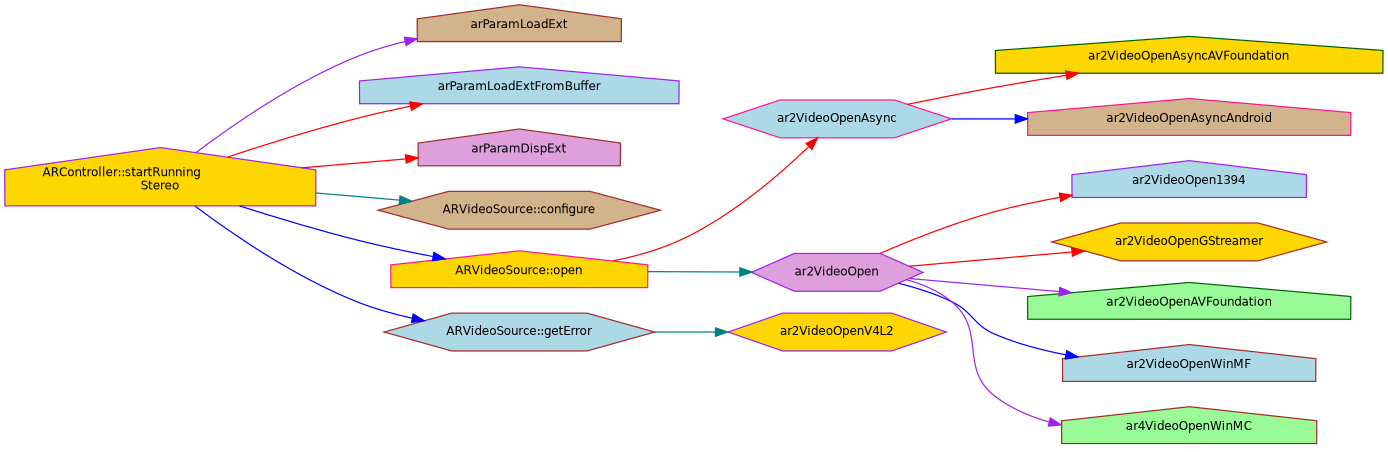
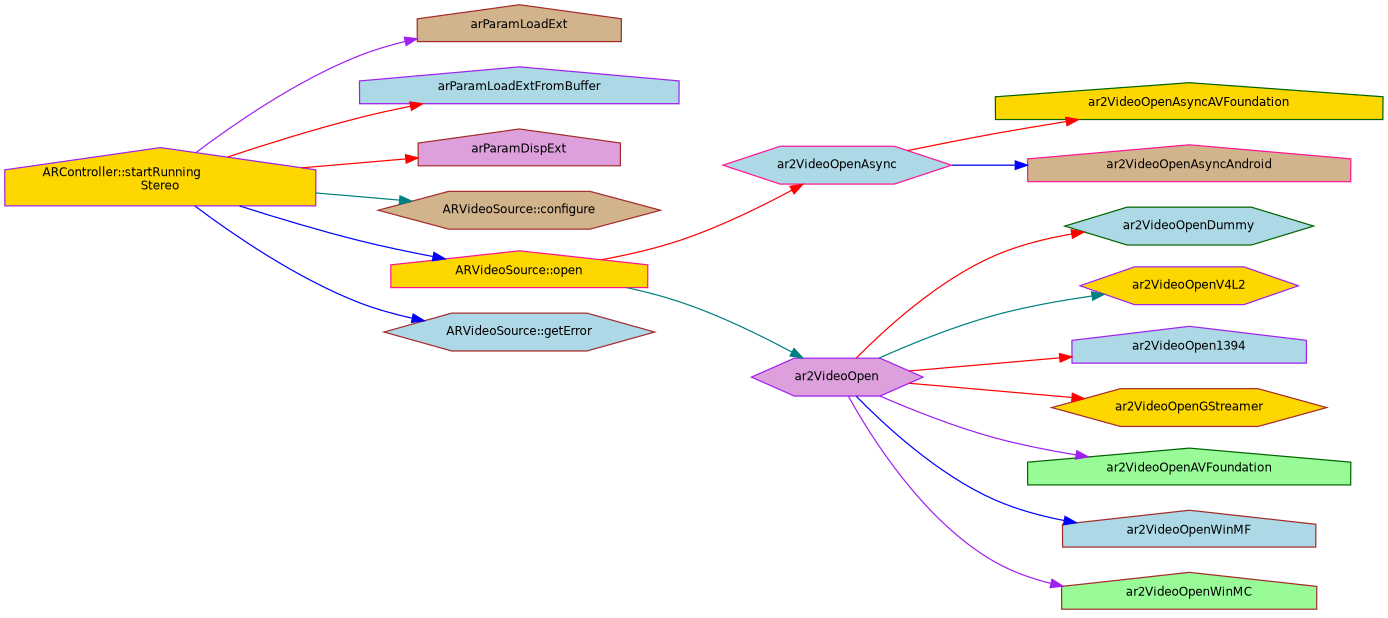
none -> (1189, 226)
(685, 332) -> (983, 319)
(1189, 427) -> (1189, 593)
